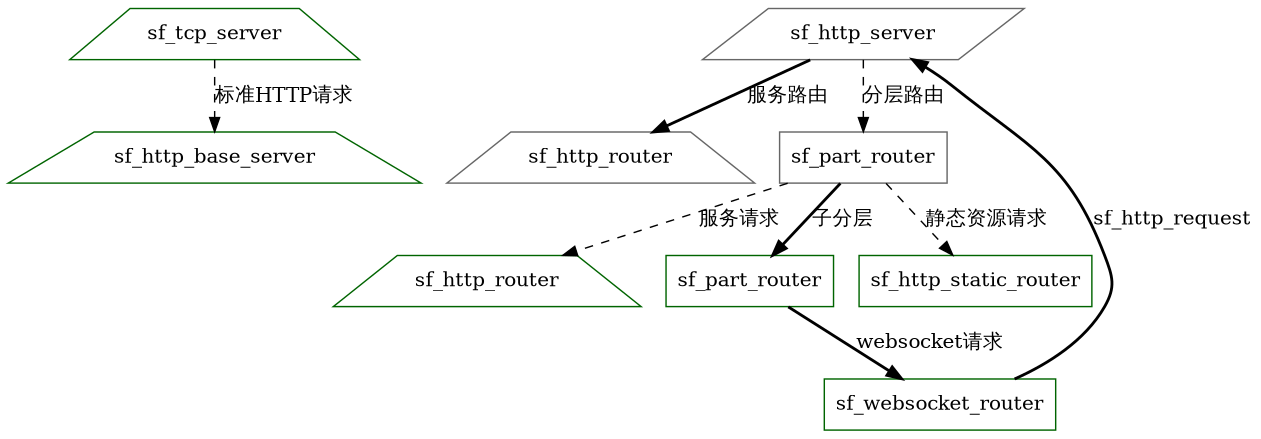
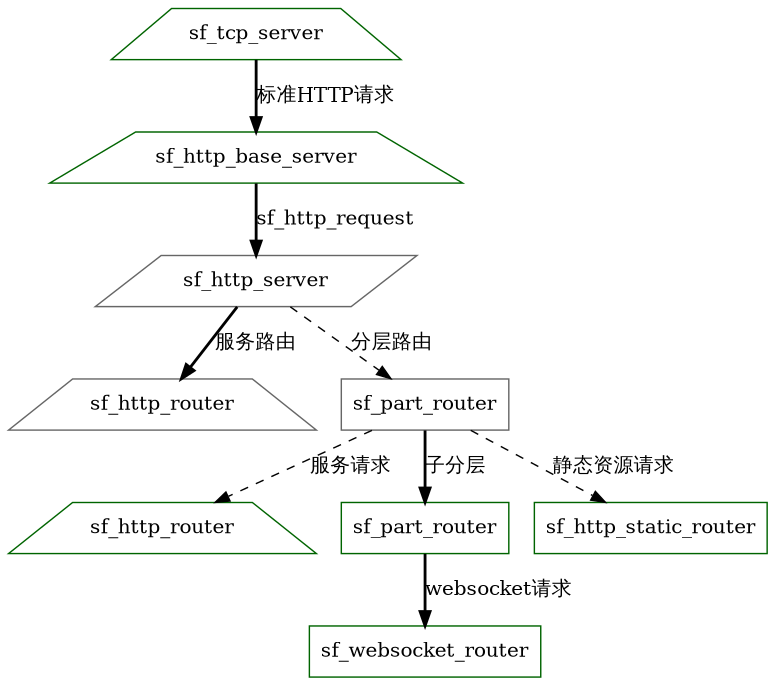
(215, 89) -> (256, 89)
(1085, 213) -> (256, 212)
